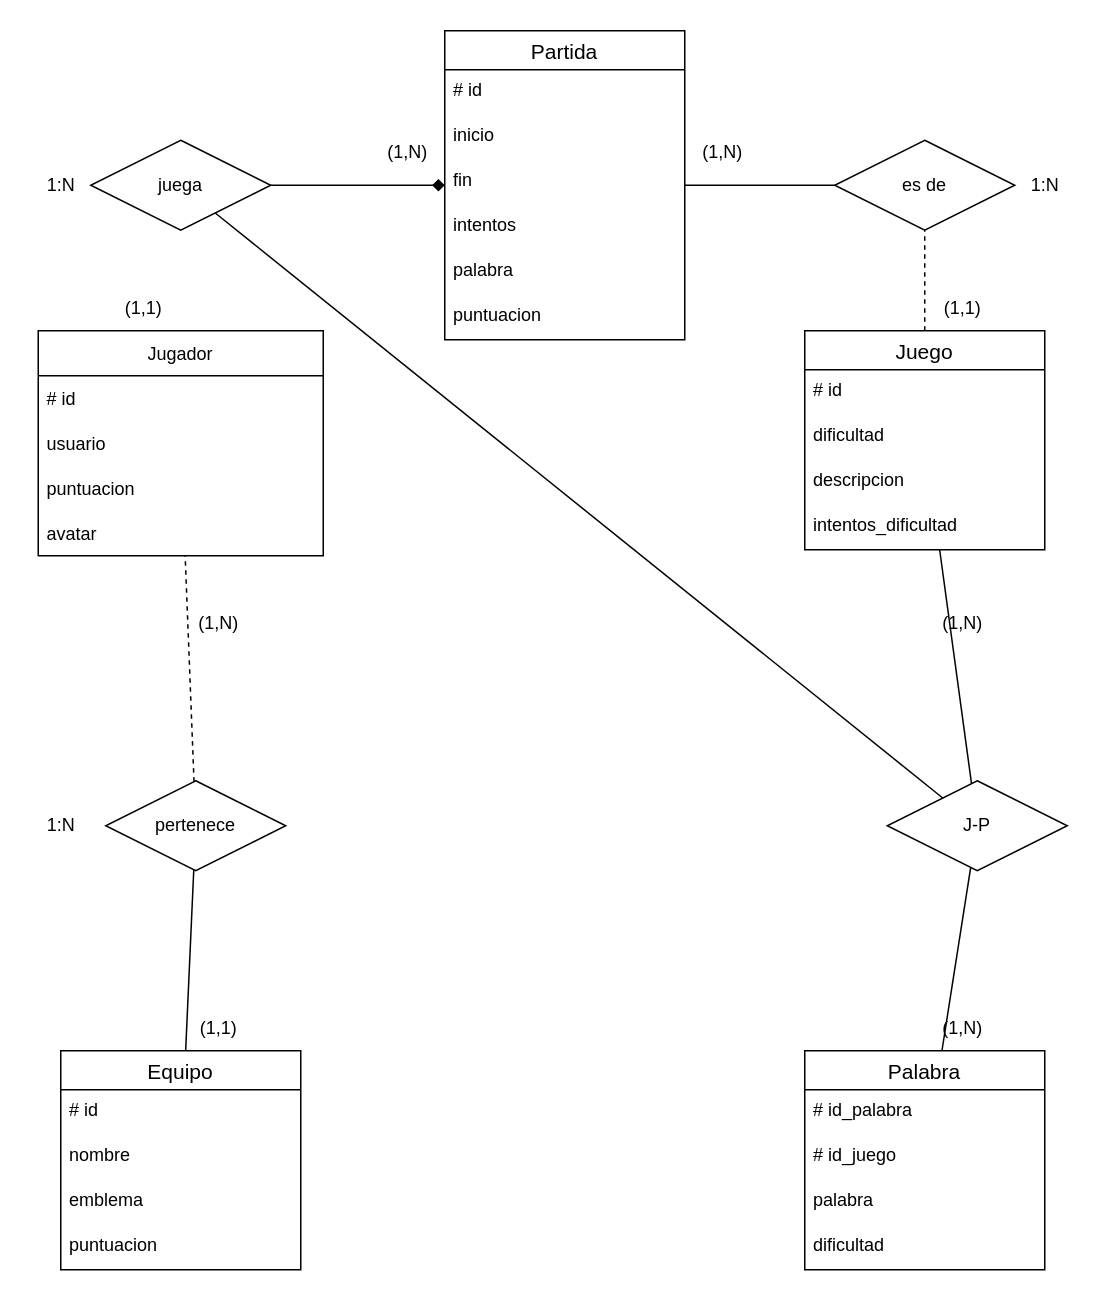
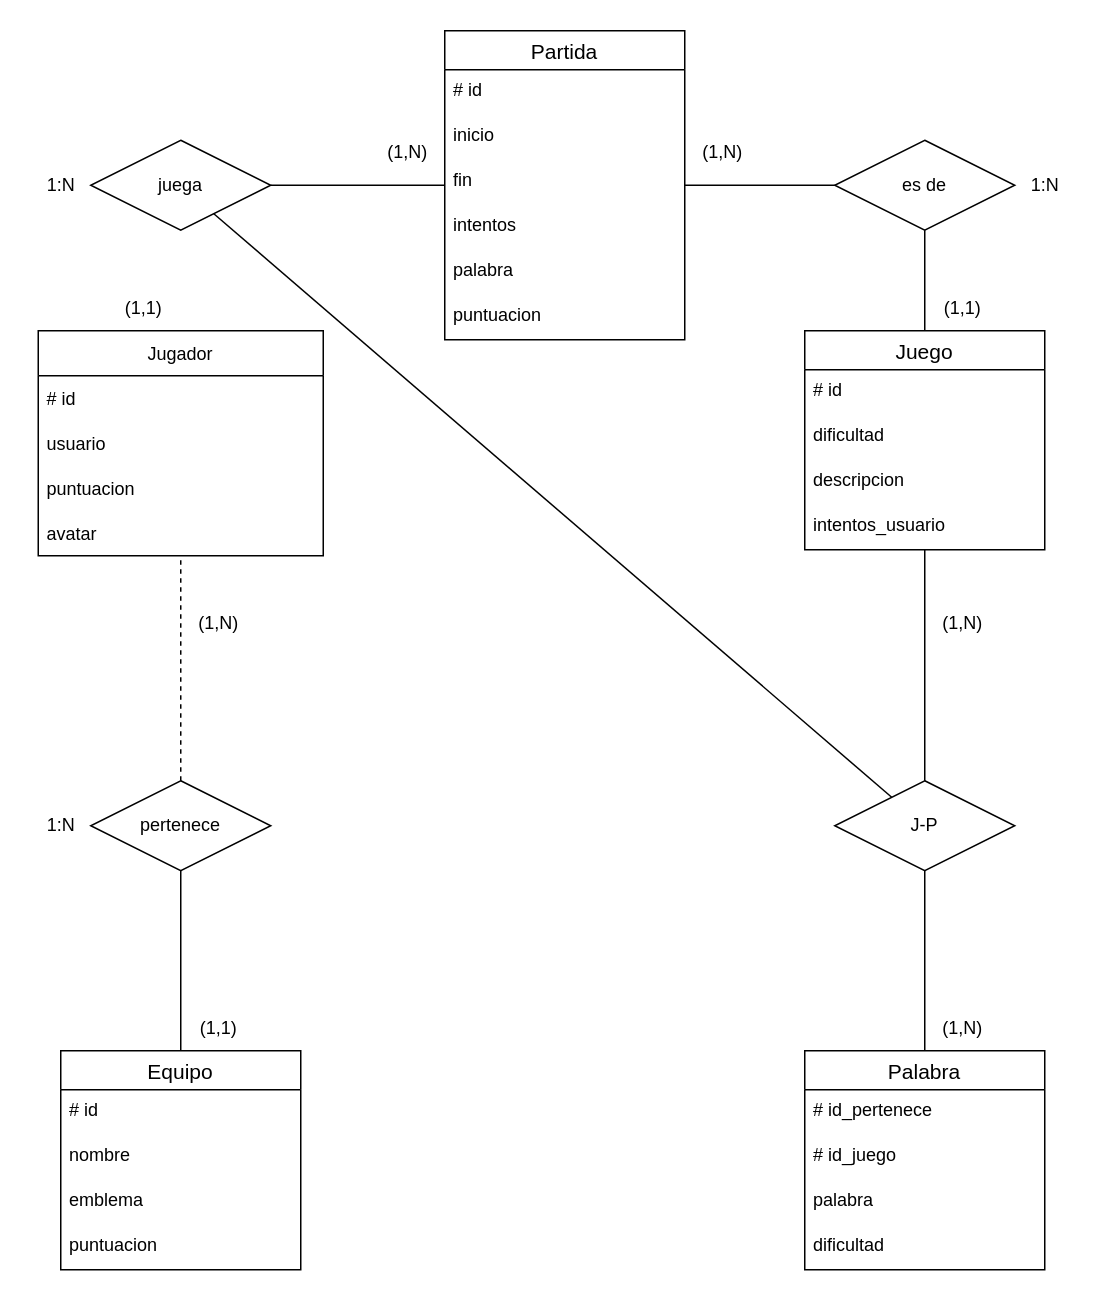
(432, 185) -> (436, 185)
(925, 278) -> (925, 278)
(899, 525) -> (889, 525)
(196, 826) -> (181, 826)
(977, 826) -> (925, 826)
(866, 1110) -> (879, 1110)
